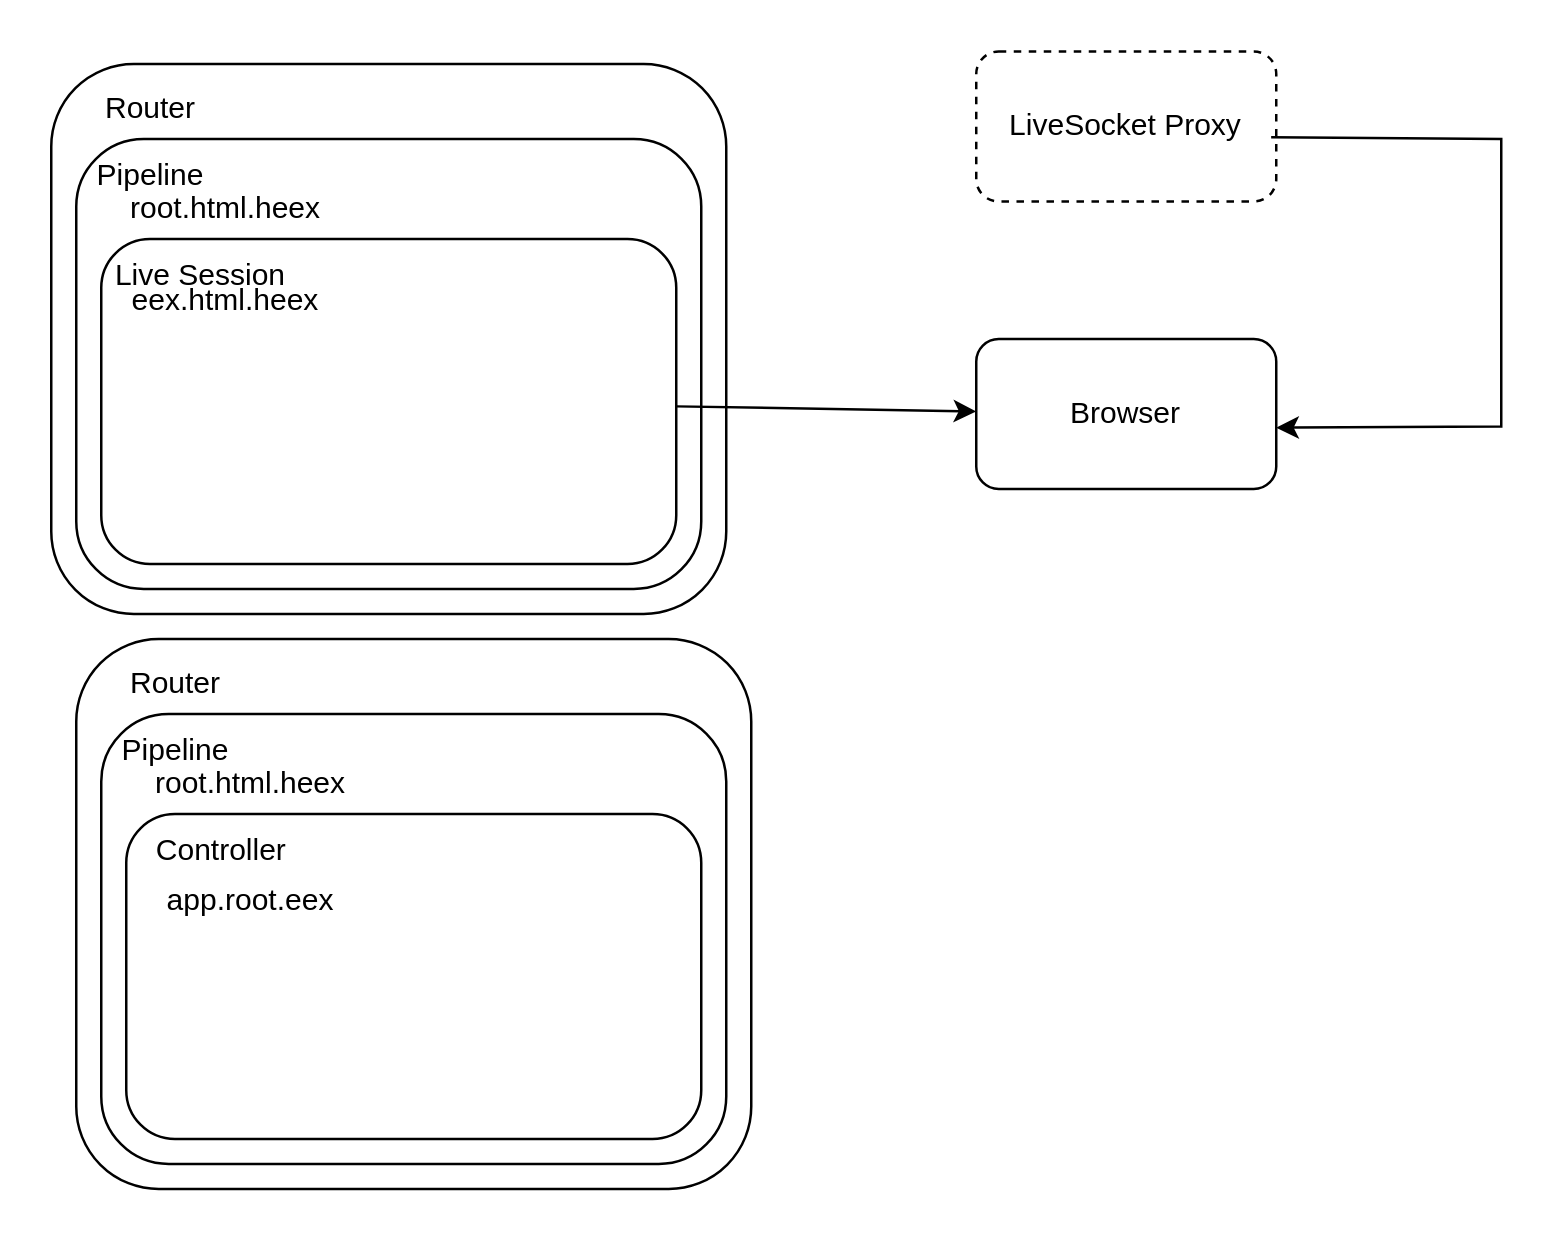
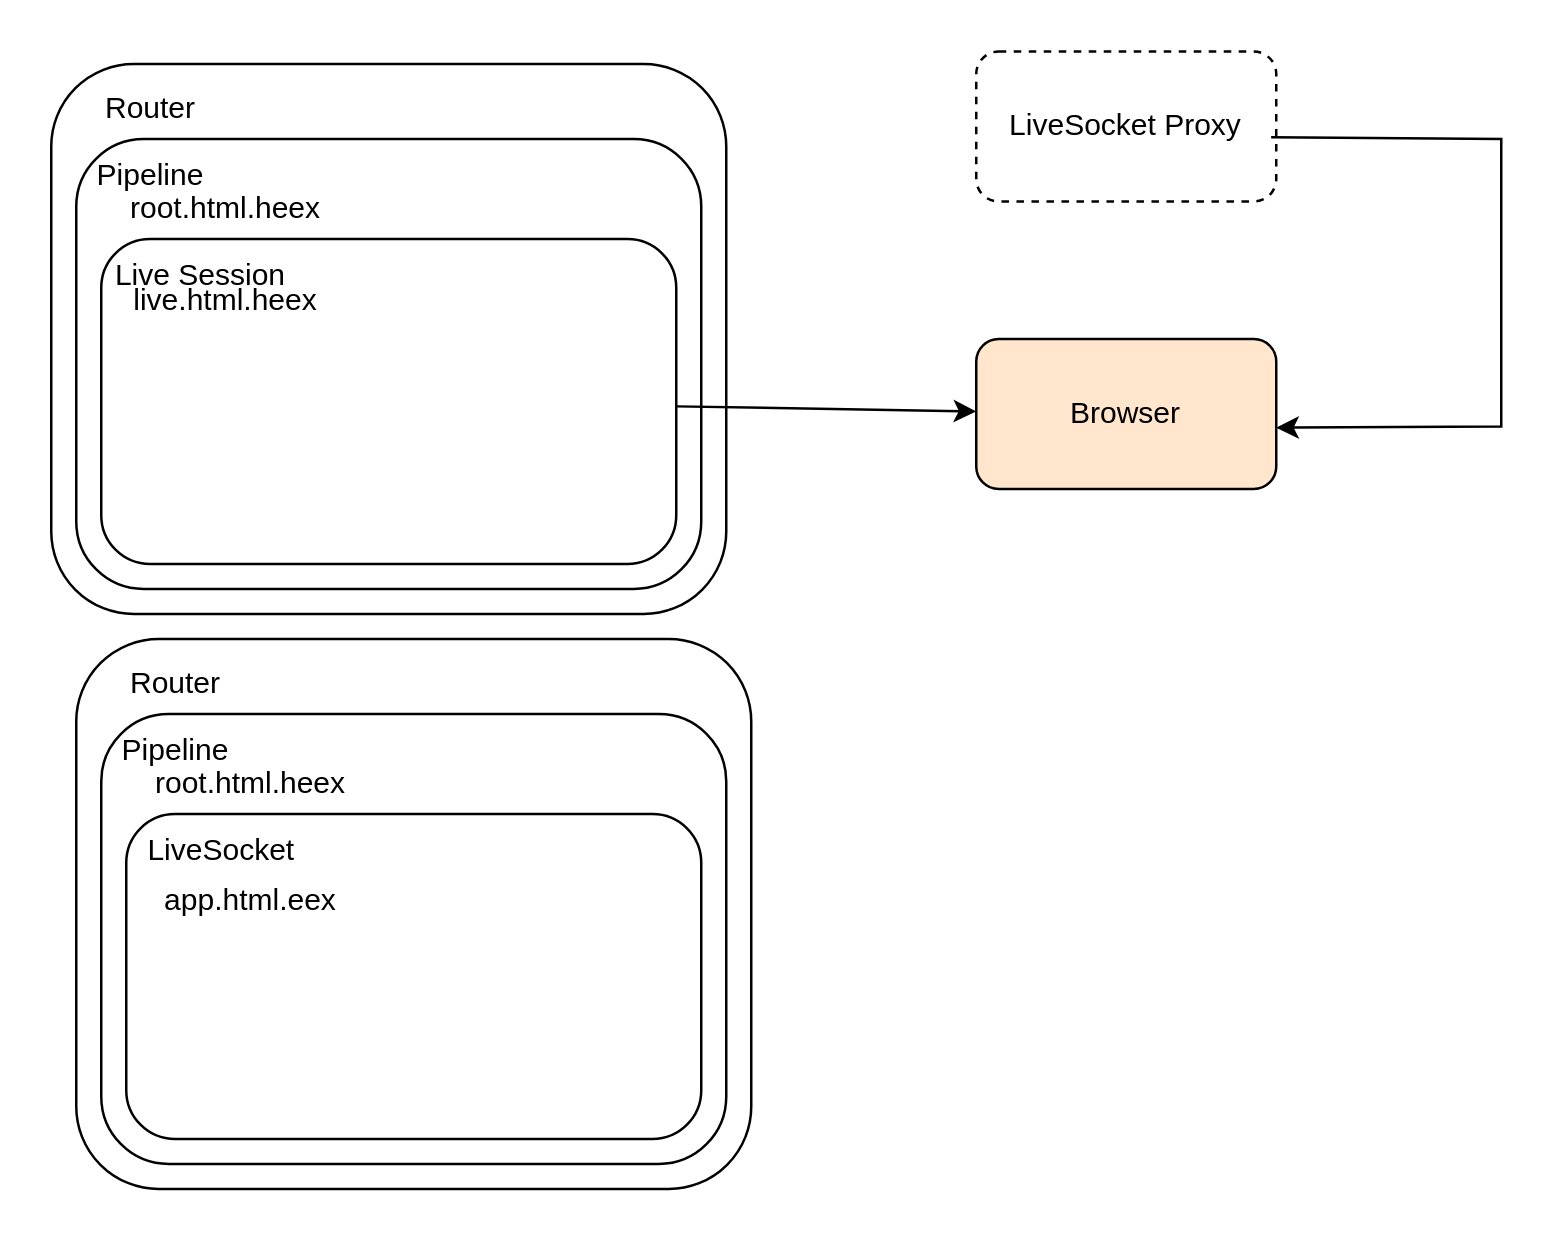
(226, 301) -> (226, 301)
(1126, 414) -> (1126, 414)
(226, 851) -> (226, 851)
(251, 901) -> (251, 901)
